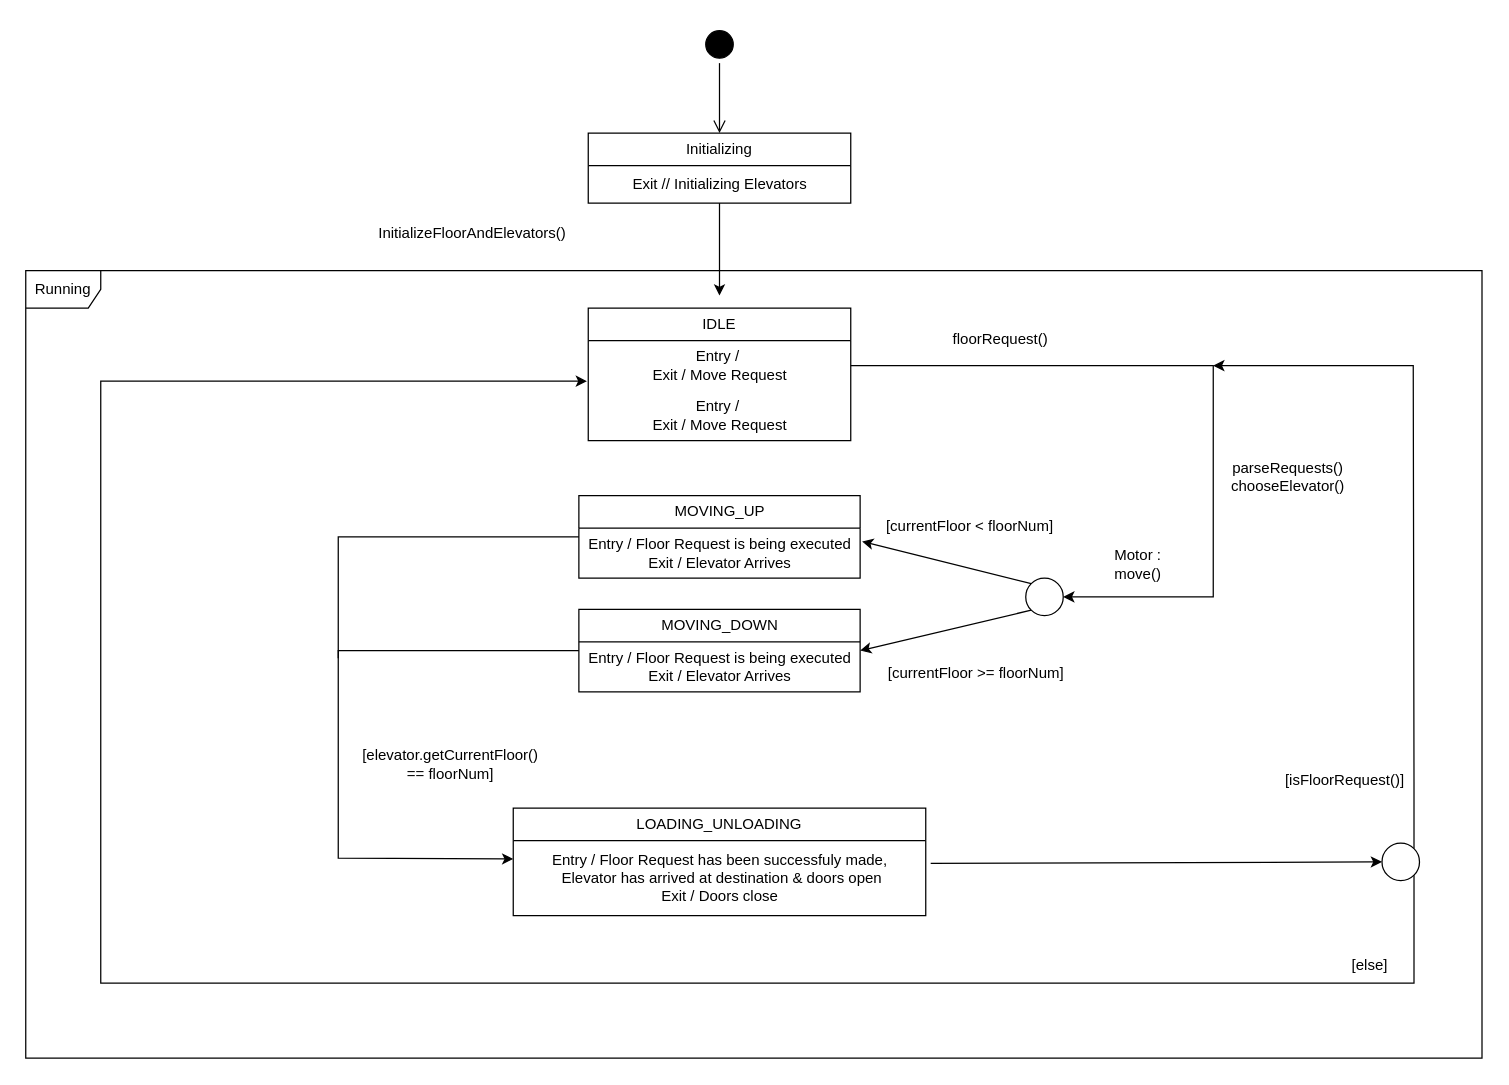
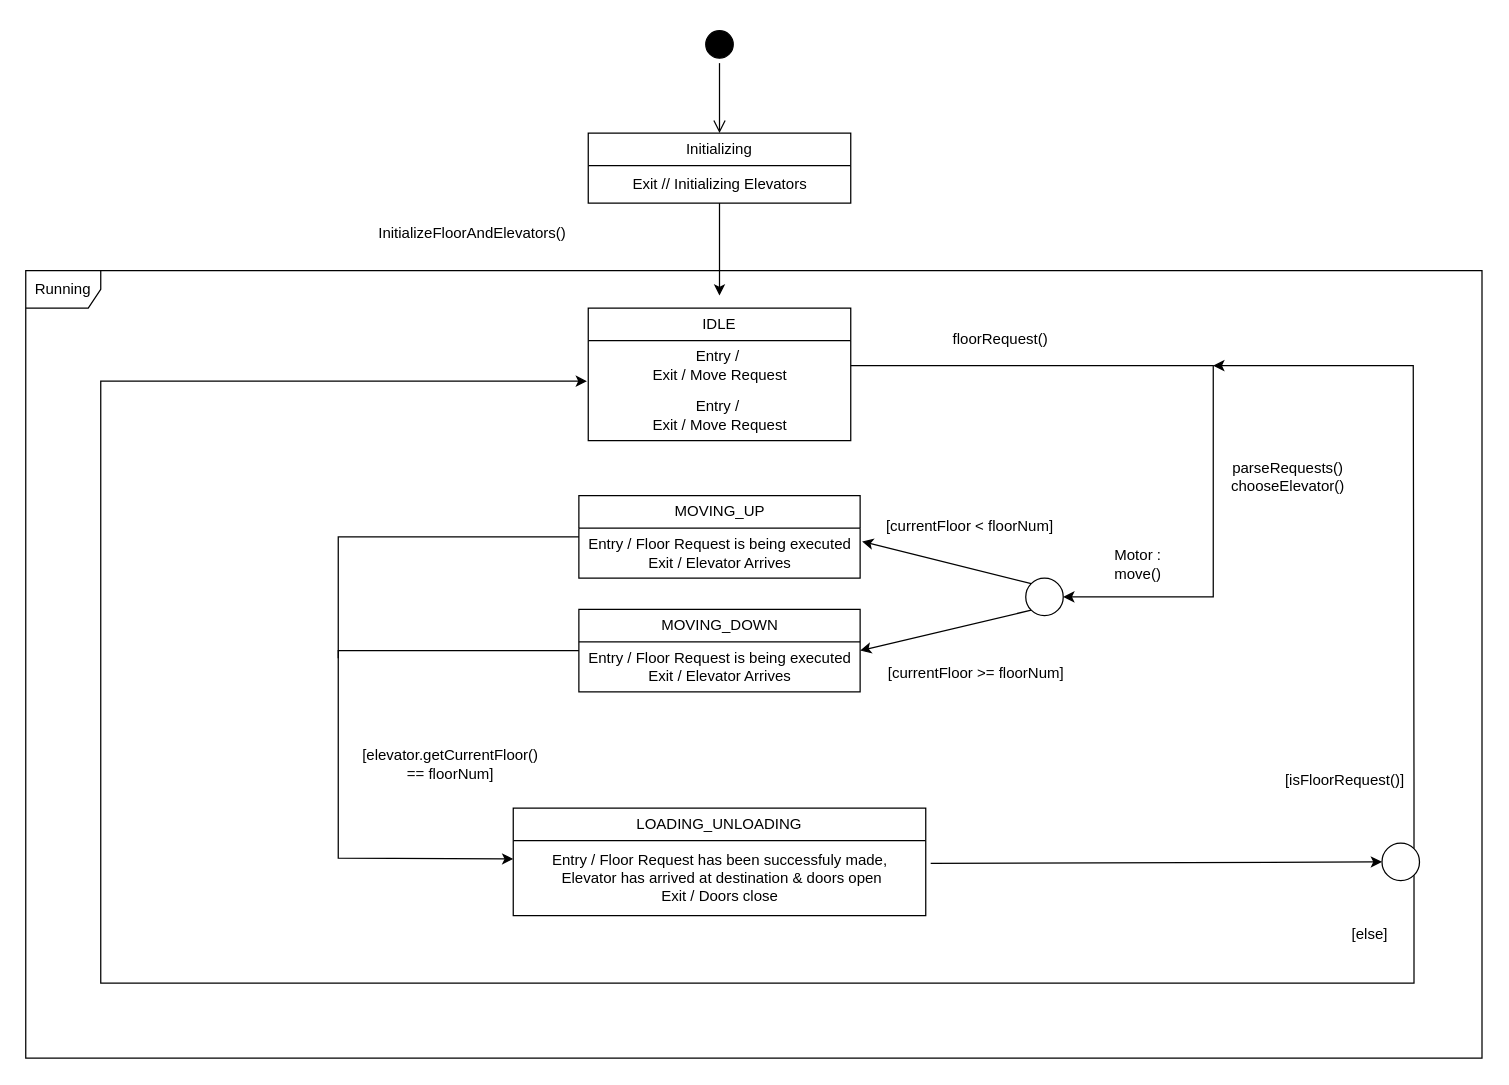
(1369, 966) -> (1369, 934)
